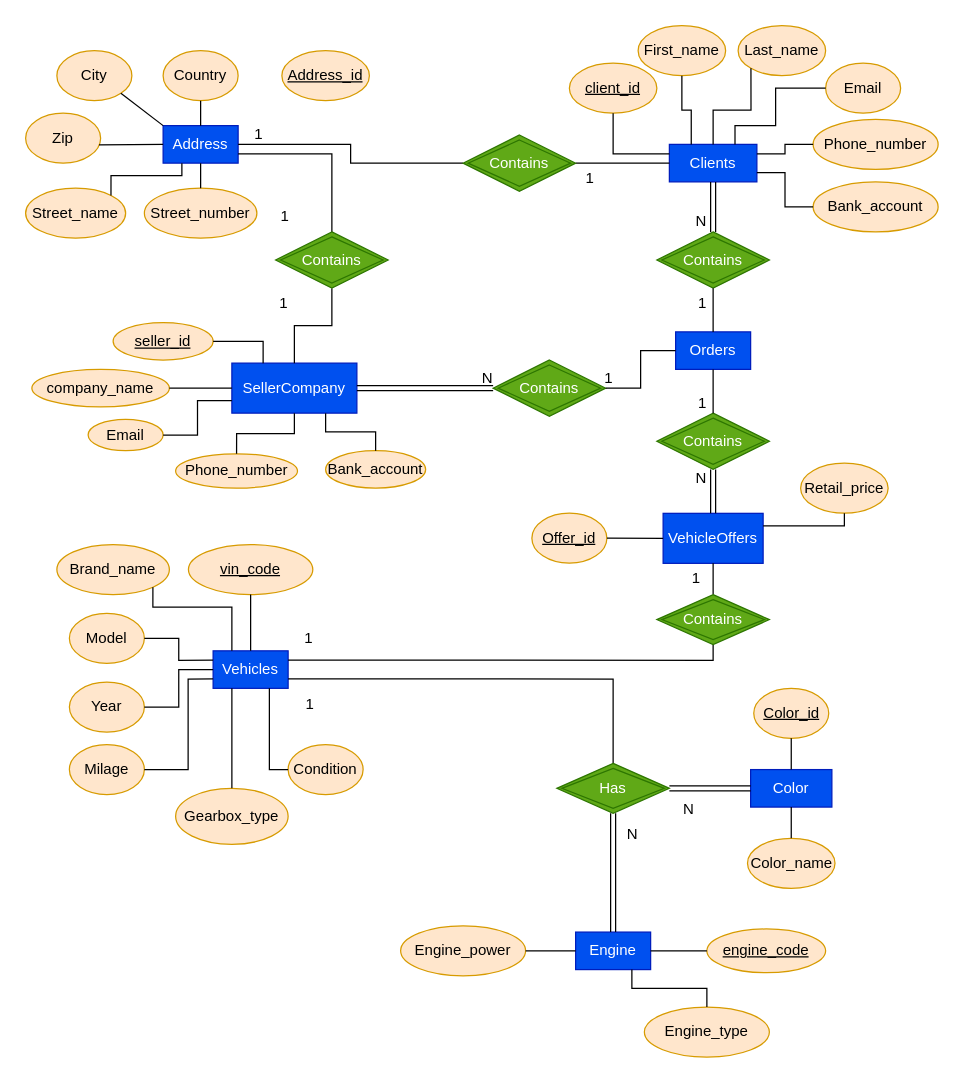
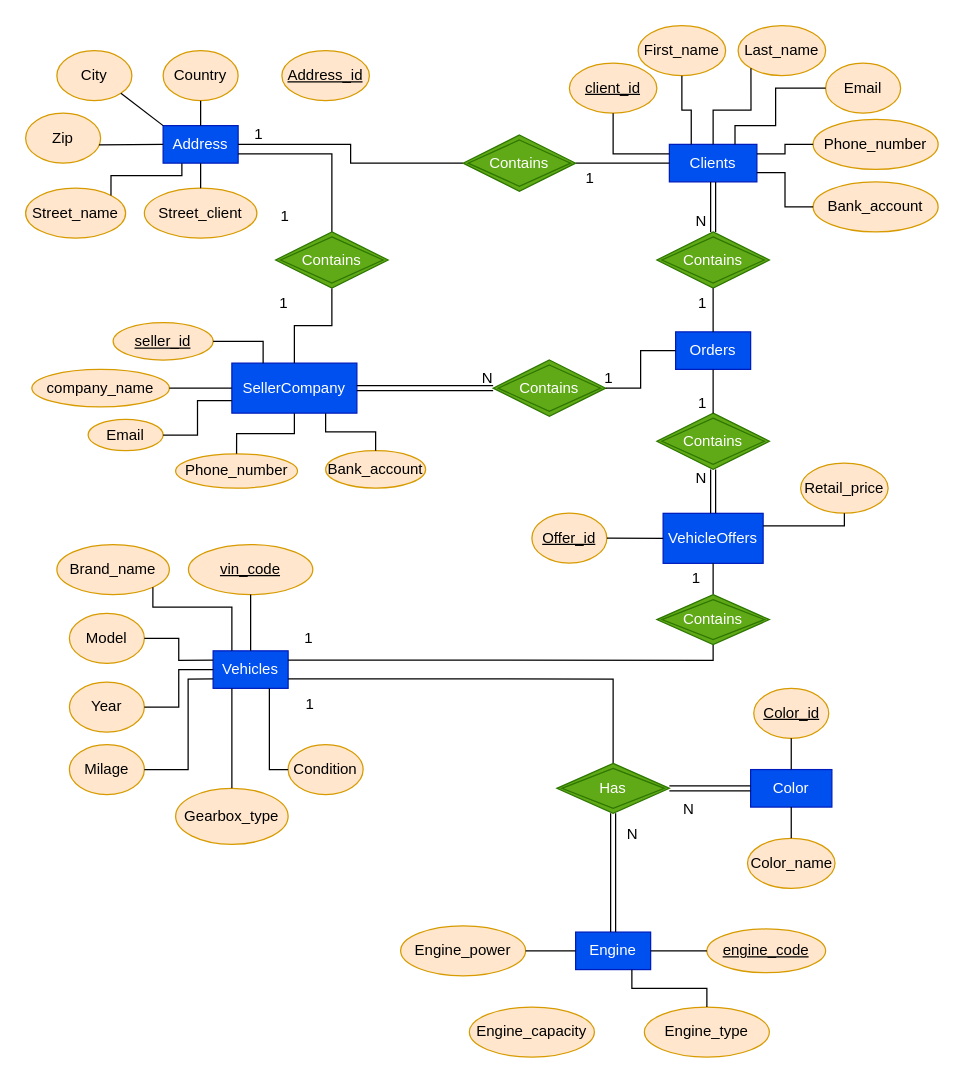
(201, 213) -> (201, 213)
none -> (532, 1032)
